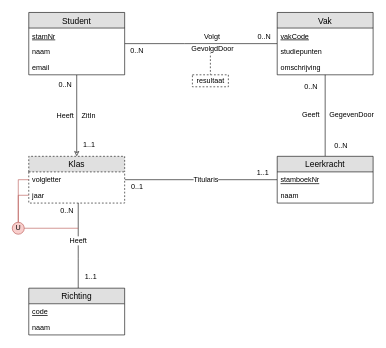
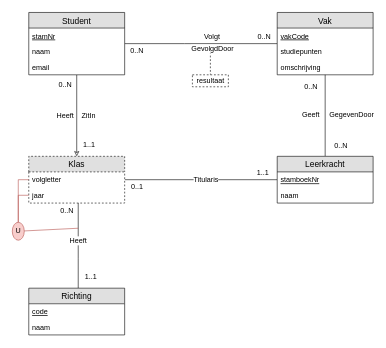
(18, 228) -> (18, 231)
